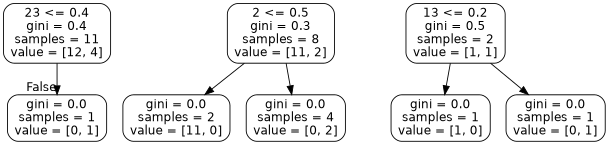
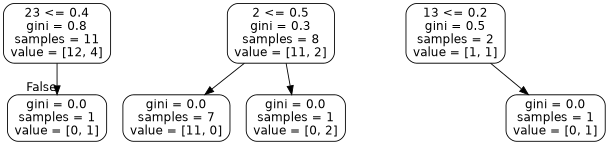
(57, 33) -> (57, 33)
(176, 118) -> (176, 118)
(296, 118) -> (296, 118)
(441, 118) -> none
